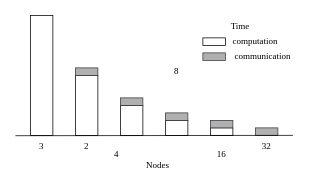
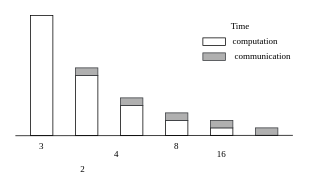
(177, 72) -> (177, 147)
(87, 147) -> (83, 169)
(267, 147) -> none
(158, 165) -> none
